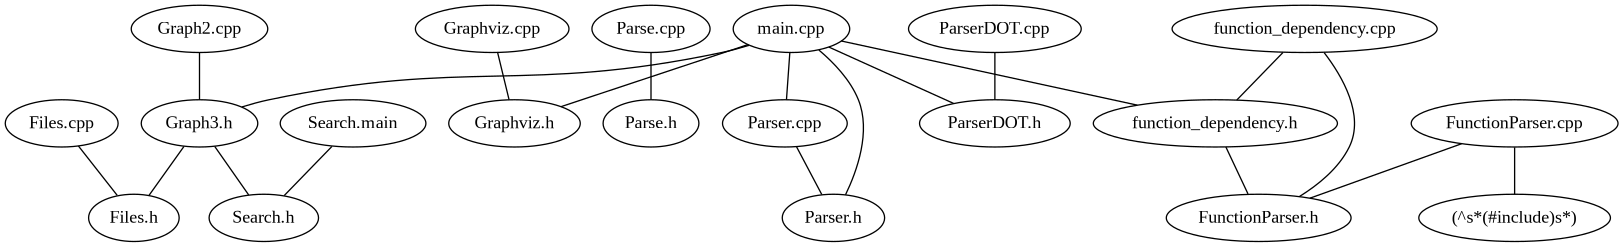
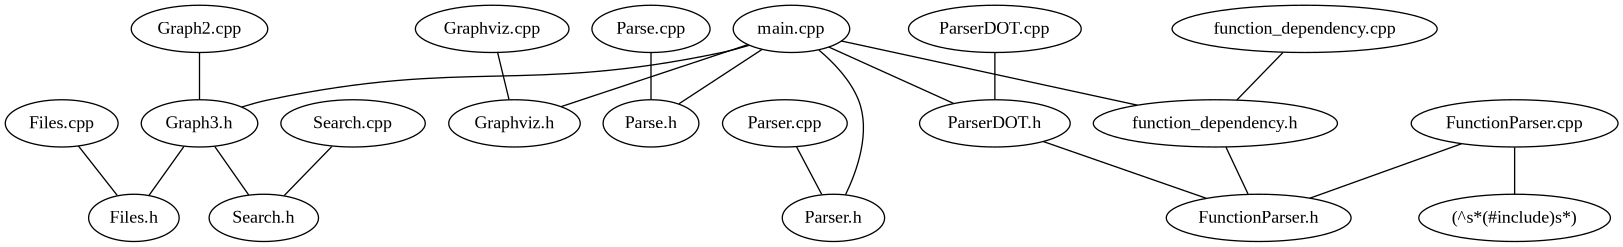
(788, 76) -> (720, 77)
(353, 123) -> (353, 123)
(1354, 132) -> (1125, 170)
